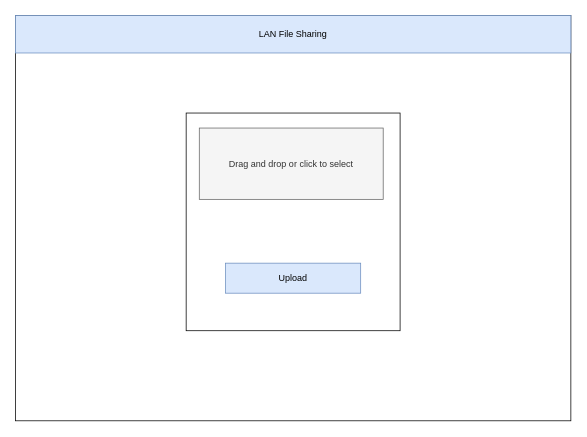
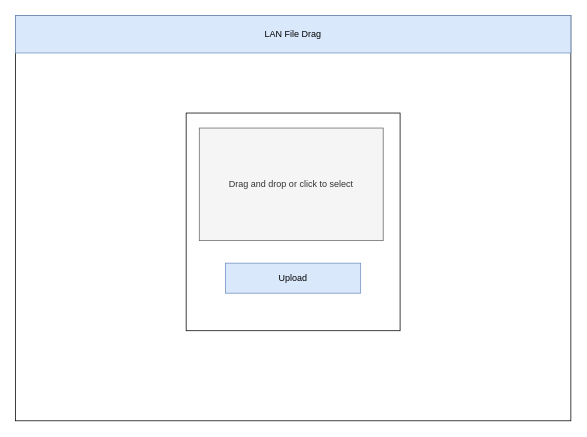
(293, 34) -> (293, 34)
(291, 164) -> (291, 184)
